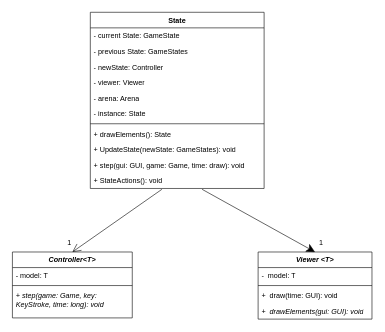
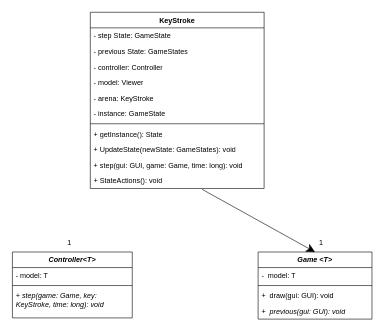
(177, 21) -> (177, 21)
(143, 36) -> (137, 36)
(134, 68) -> (136, 68)
(121, 83) -> (119, 83)
(119, 99) -> (127, 99)
(124, 114) -> (132, 114)
(137, 135) -> (135, 135)
(172, 166) -> (171, 166)
(118, 221) -> none
(315, 261) -> (315, 261)
(304, 297) -> (302, 297)
(316, 317) -> (309, 312)
